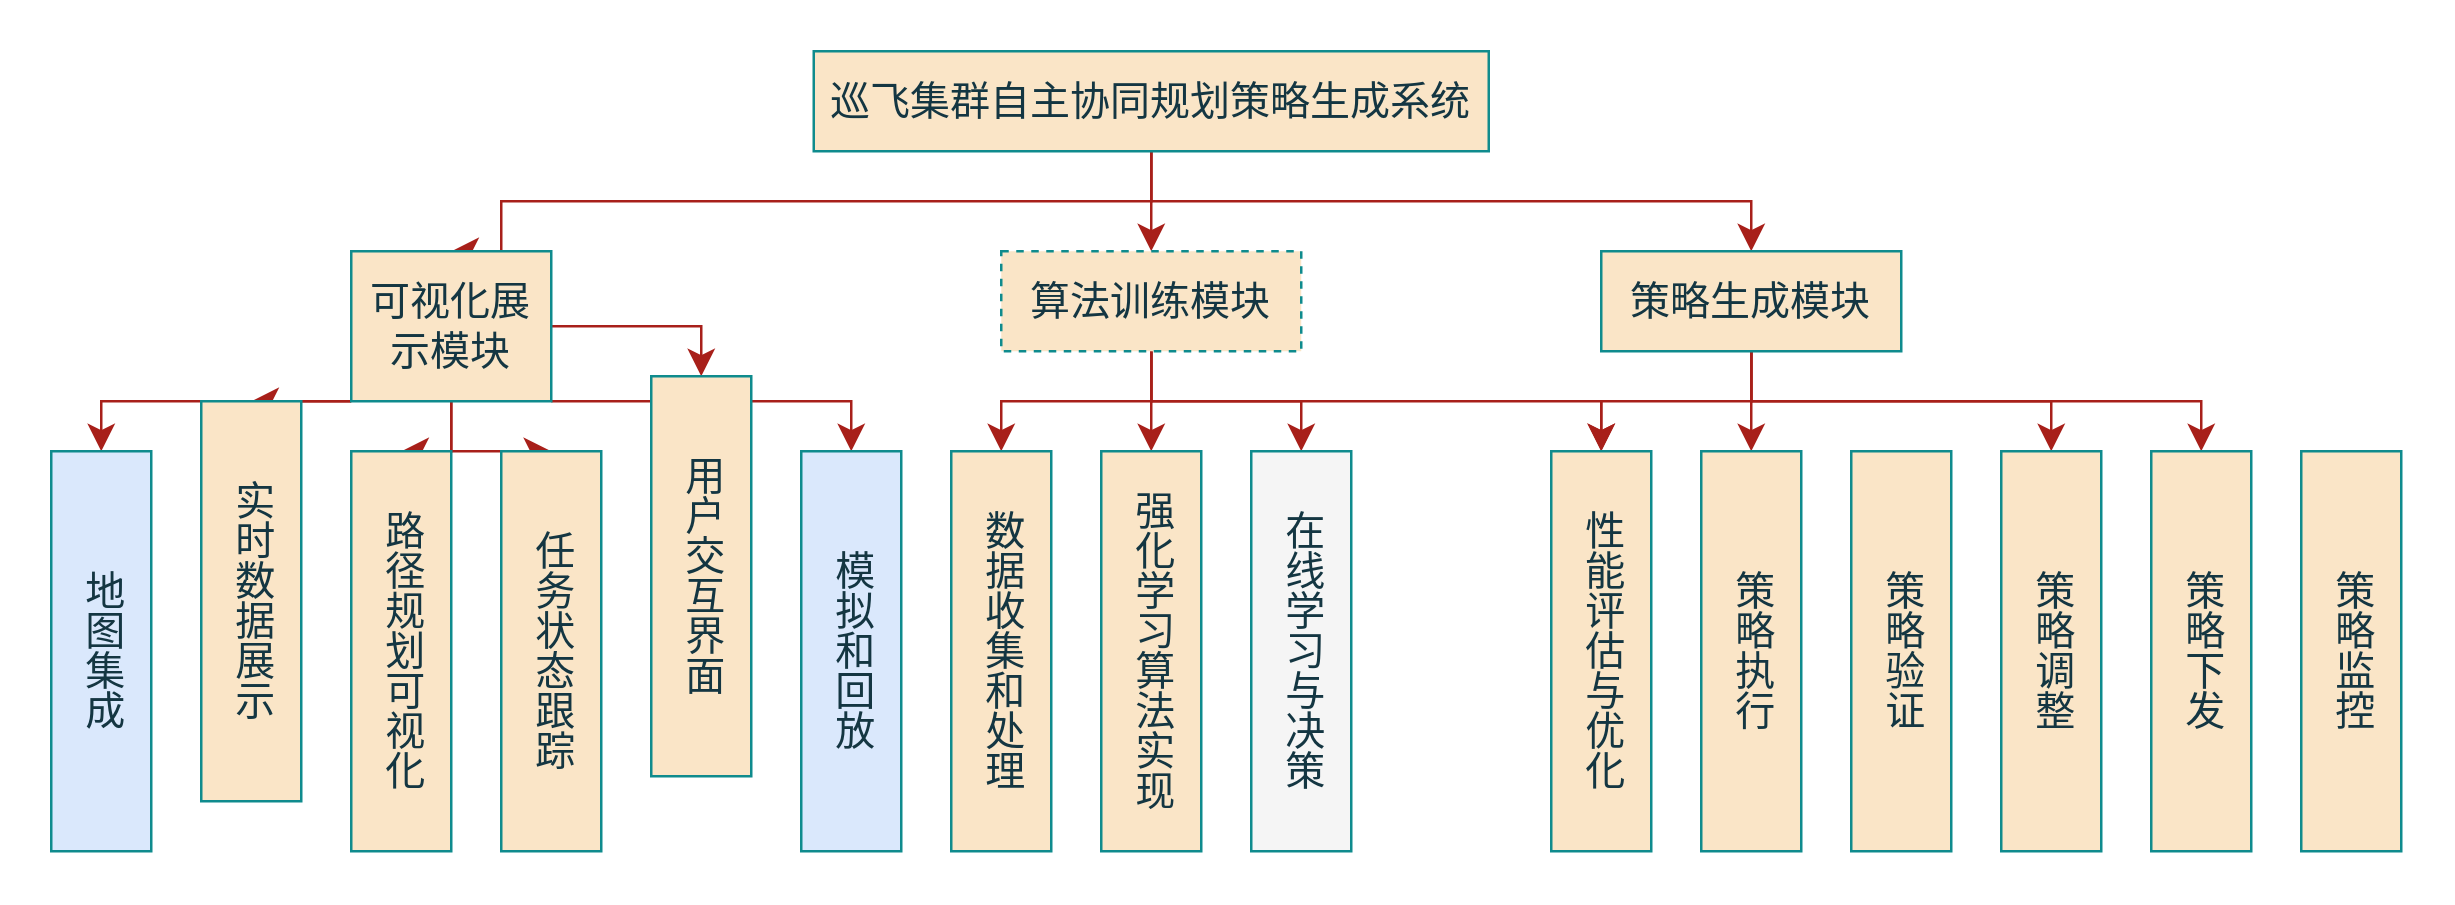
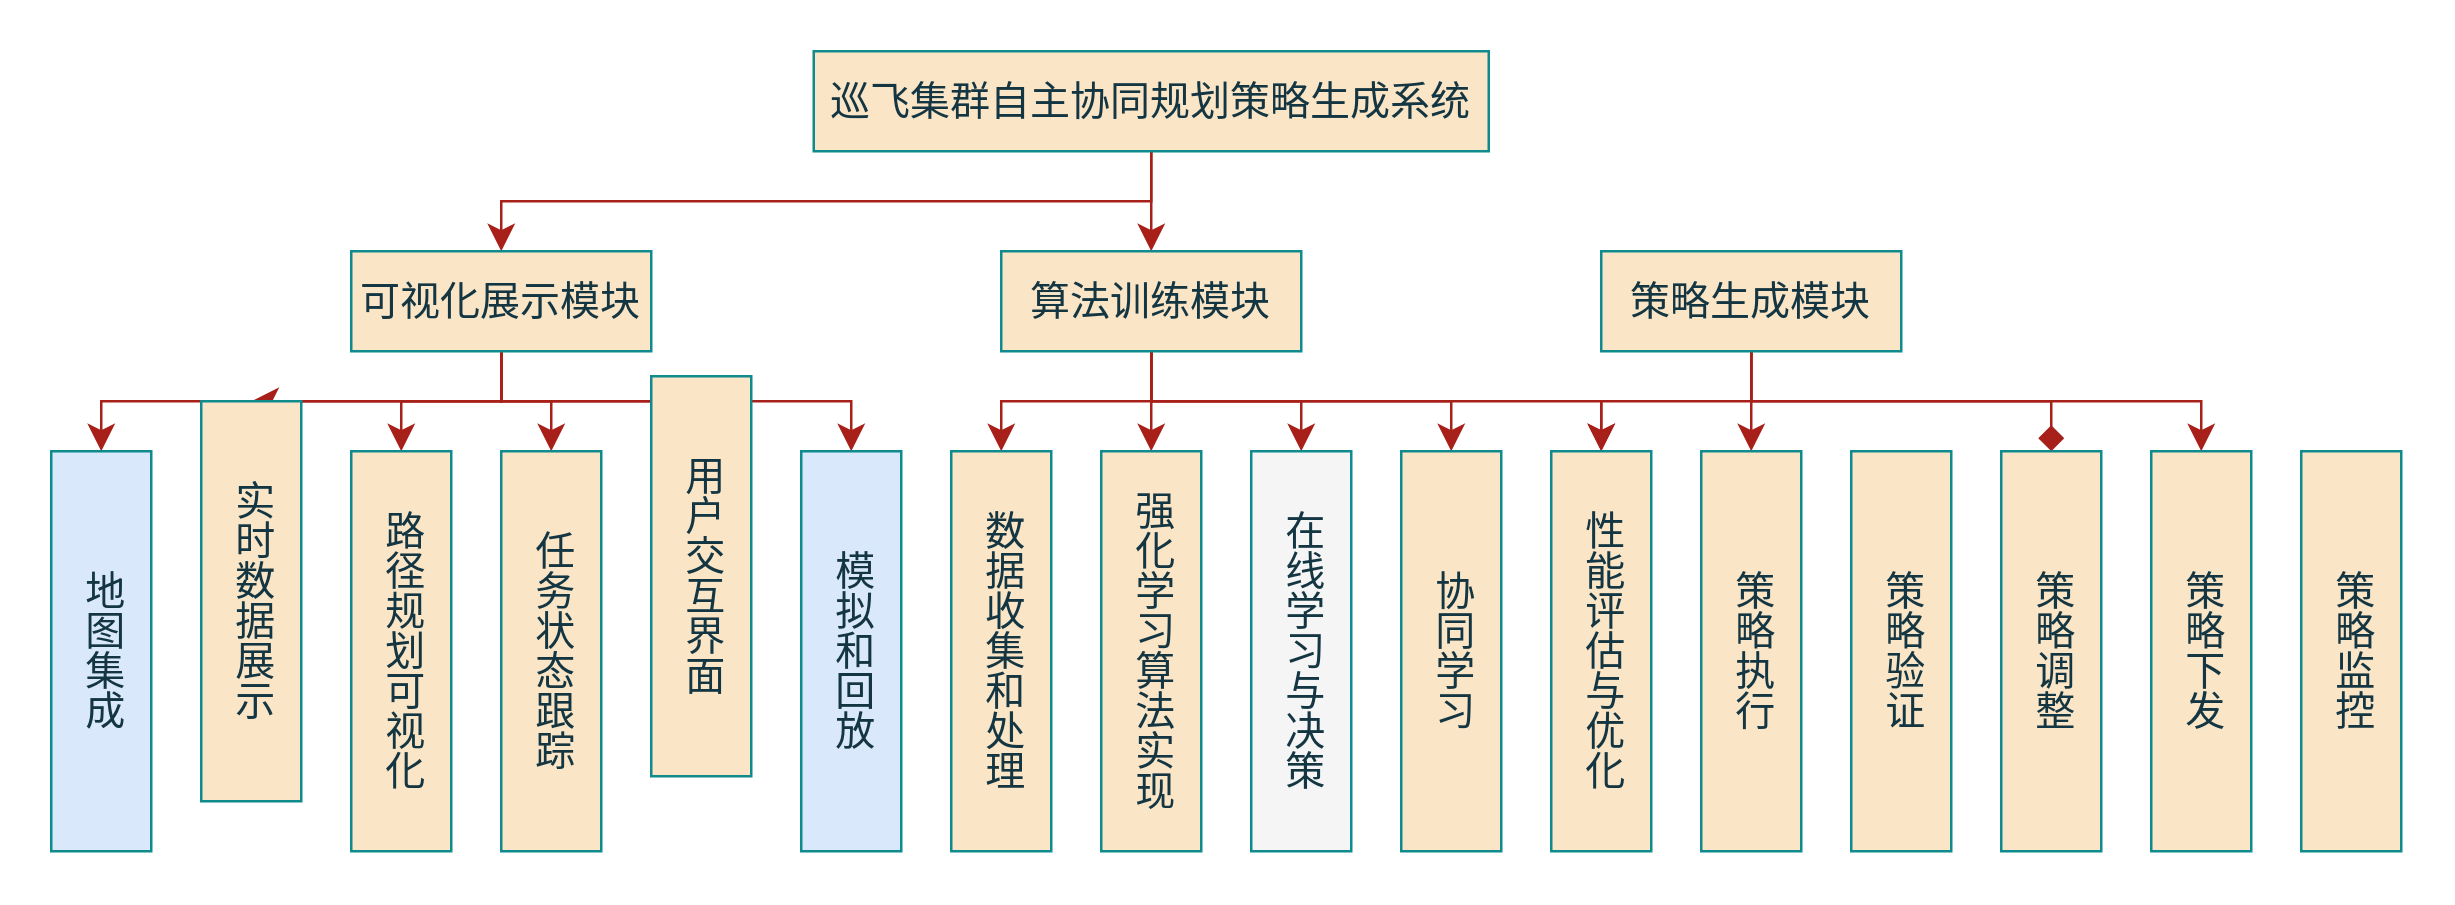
(1468, 201) -> none
(1151, 301) -> (1151, 301)
(451, 326) -> (501, 301)
none -> (1451, 418)
(2051, 428) -> (2051, 426)
none -> (1451, 651)
